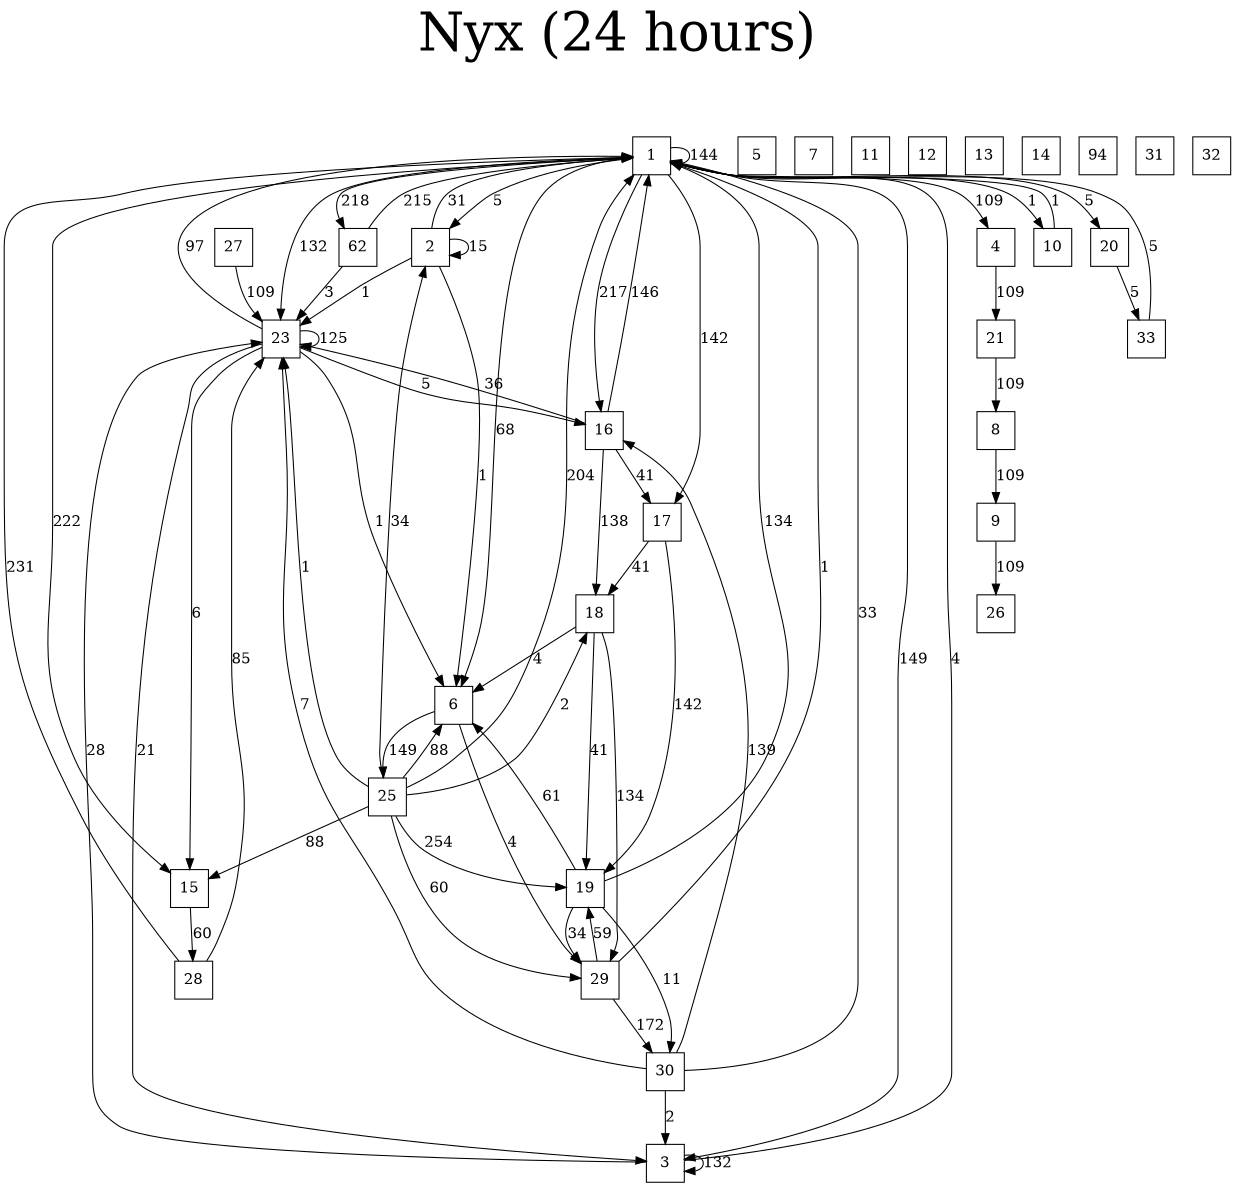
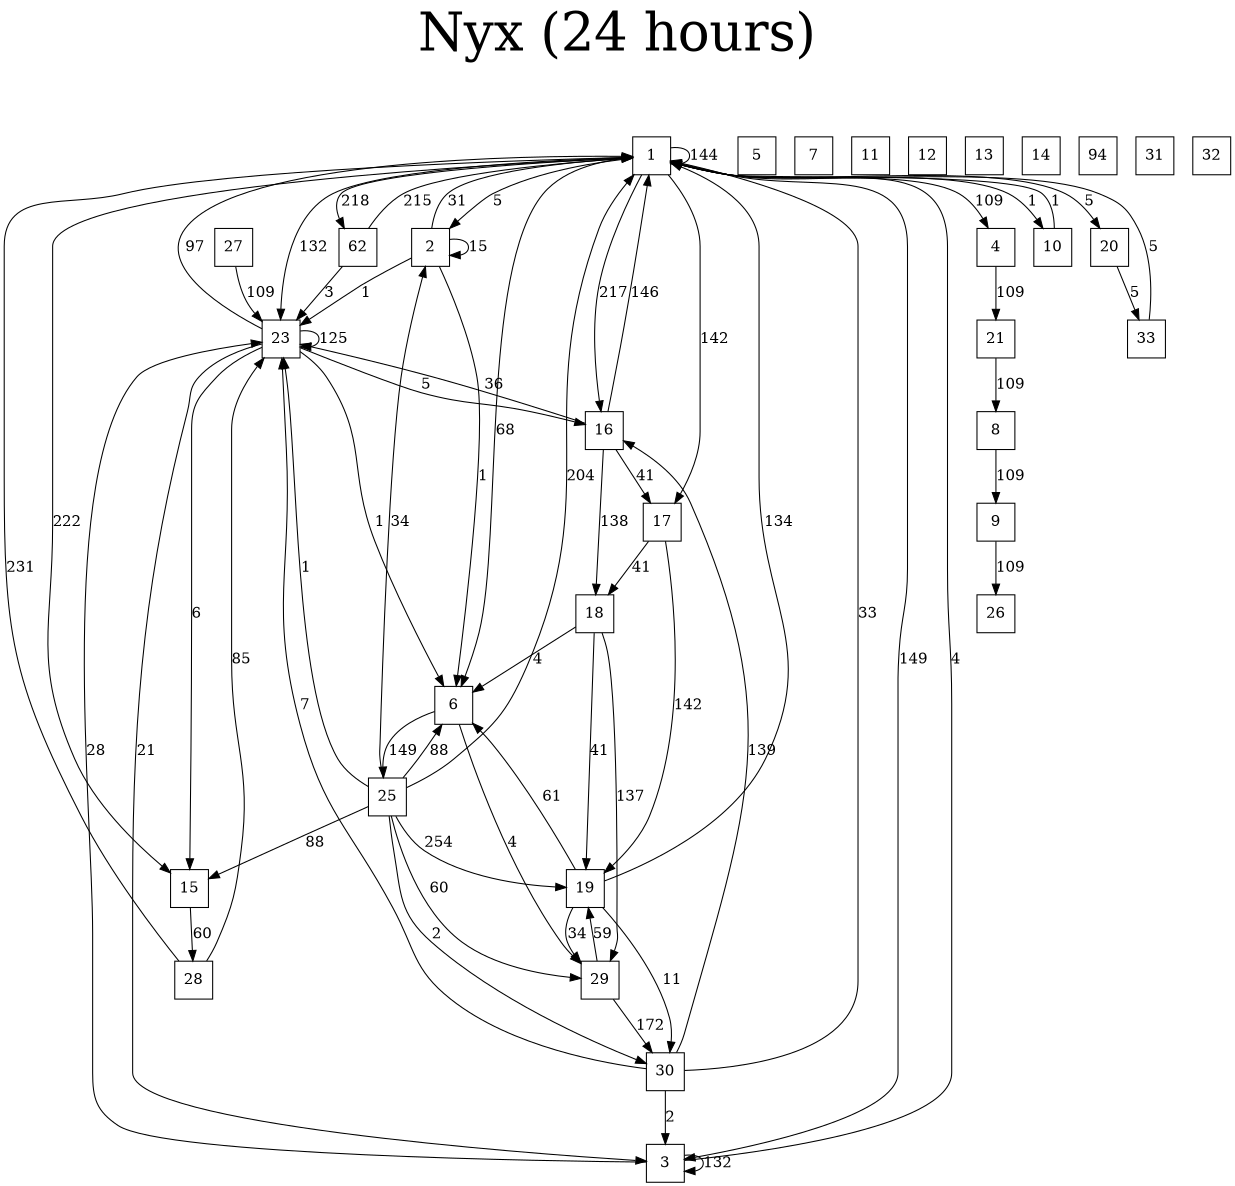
(820, 555) -> none
(522, 752) -> (471, 973)
(631, 797) -> (631, 797)
